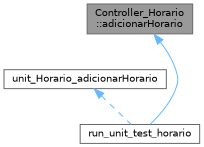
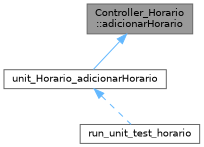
(177, 85) -> (107, 55)
